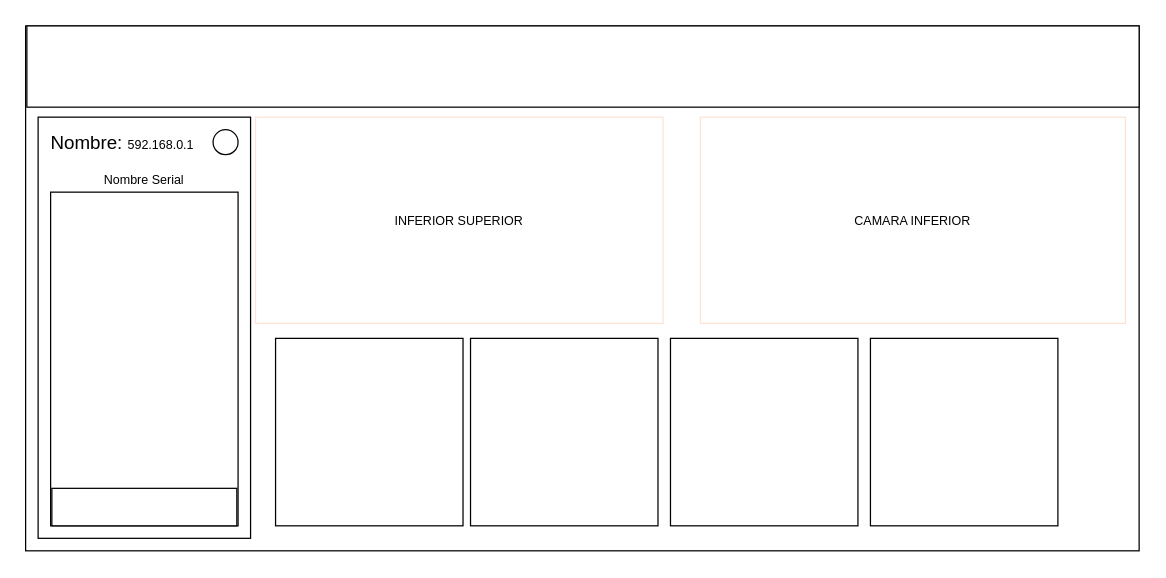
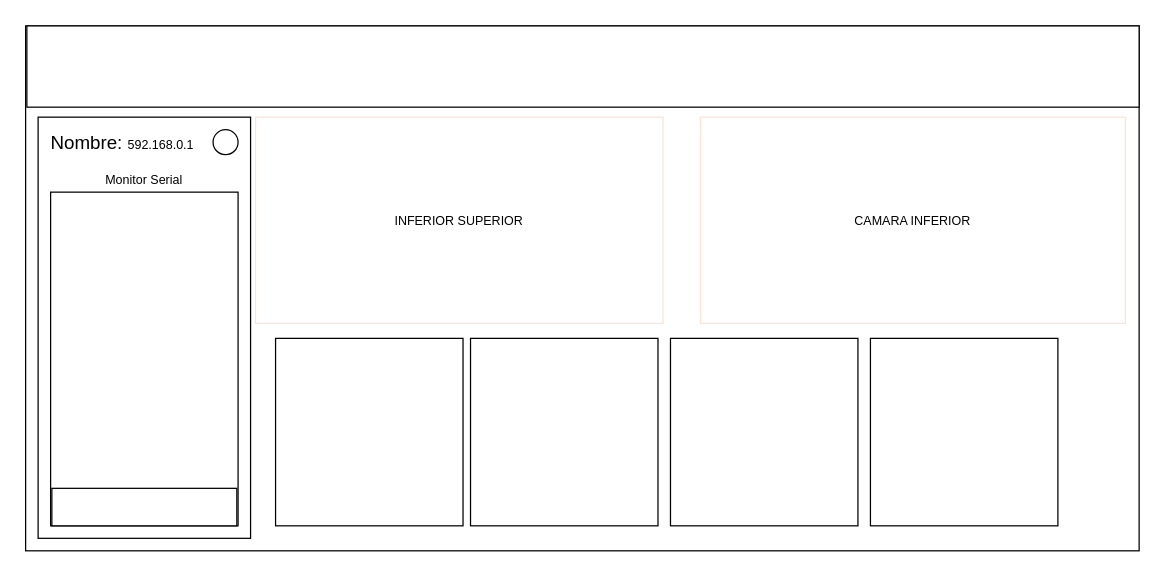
(144, 179) -> (144, 179)
